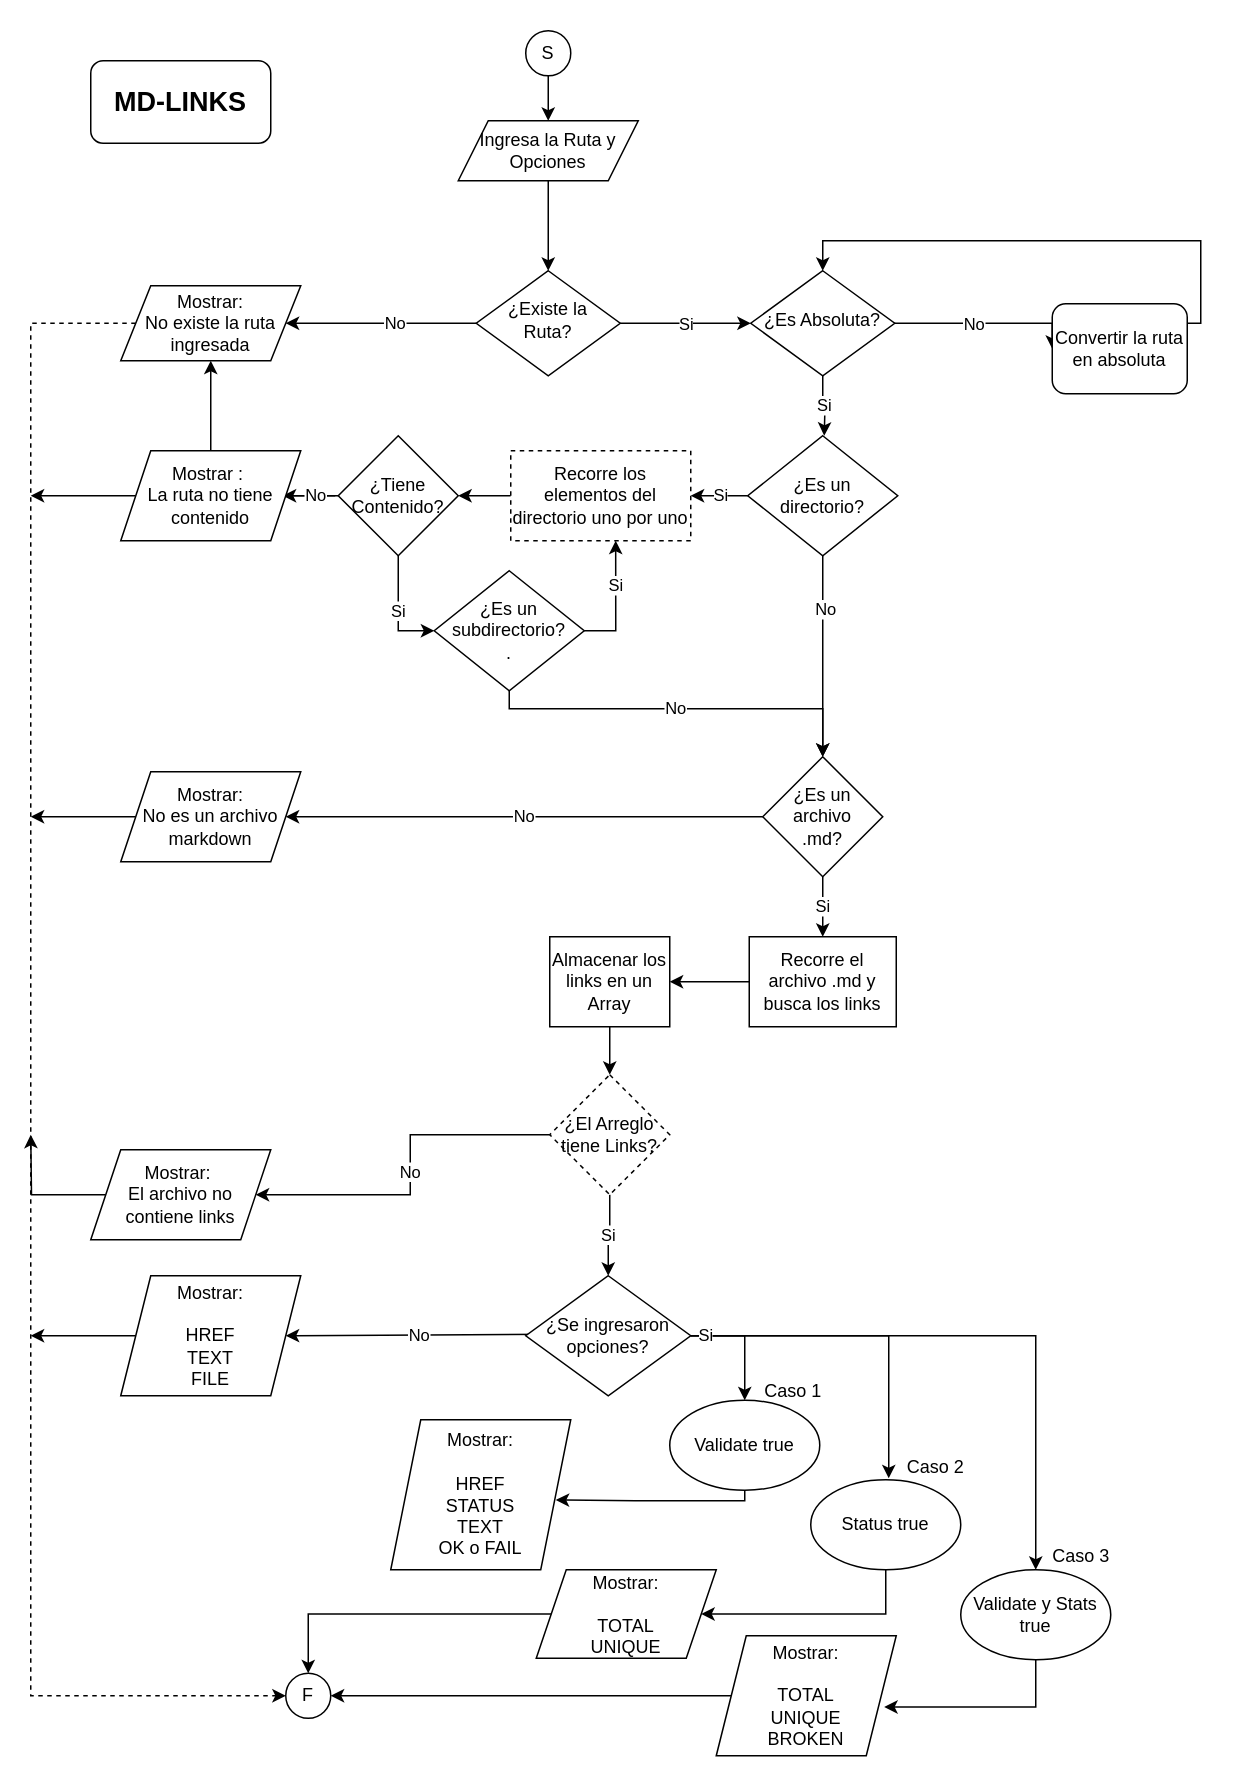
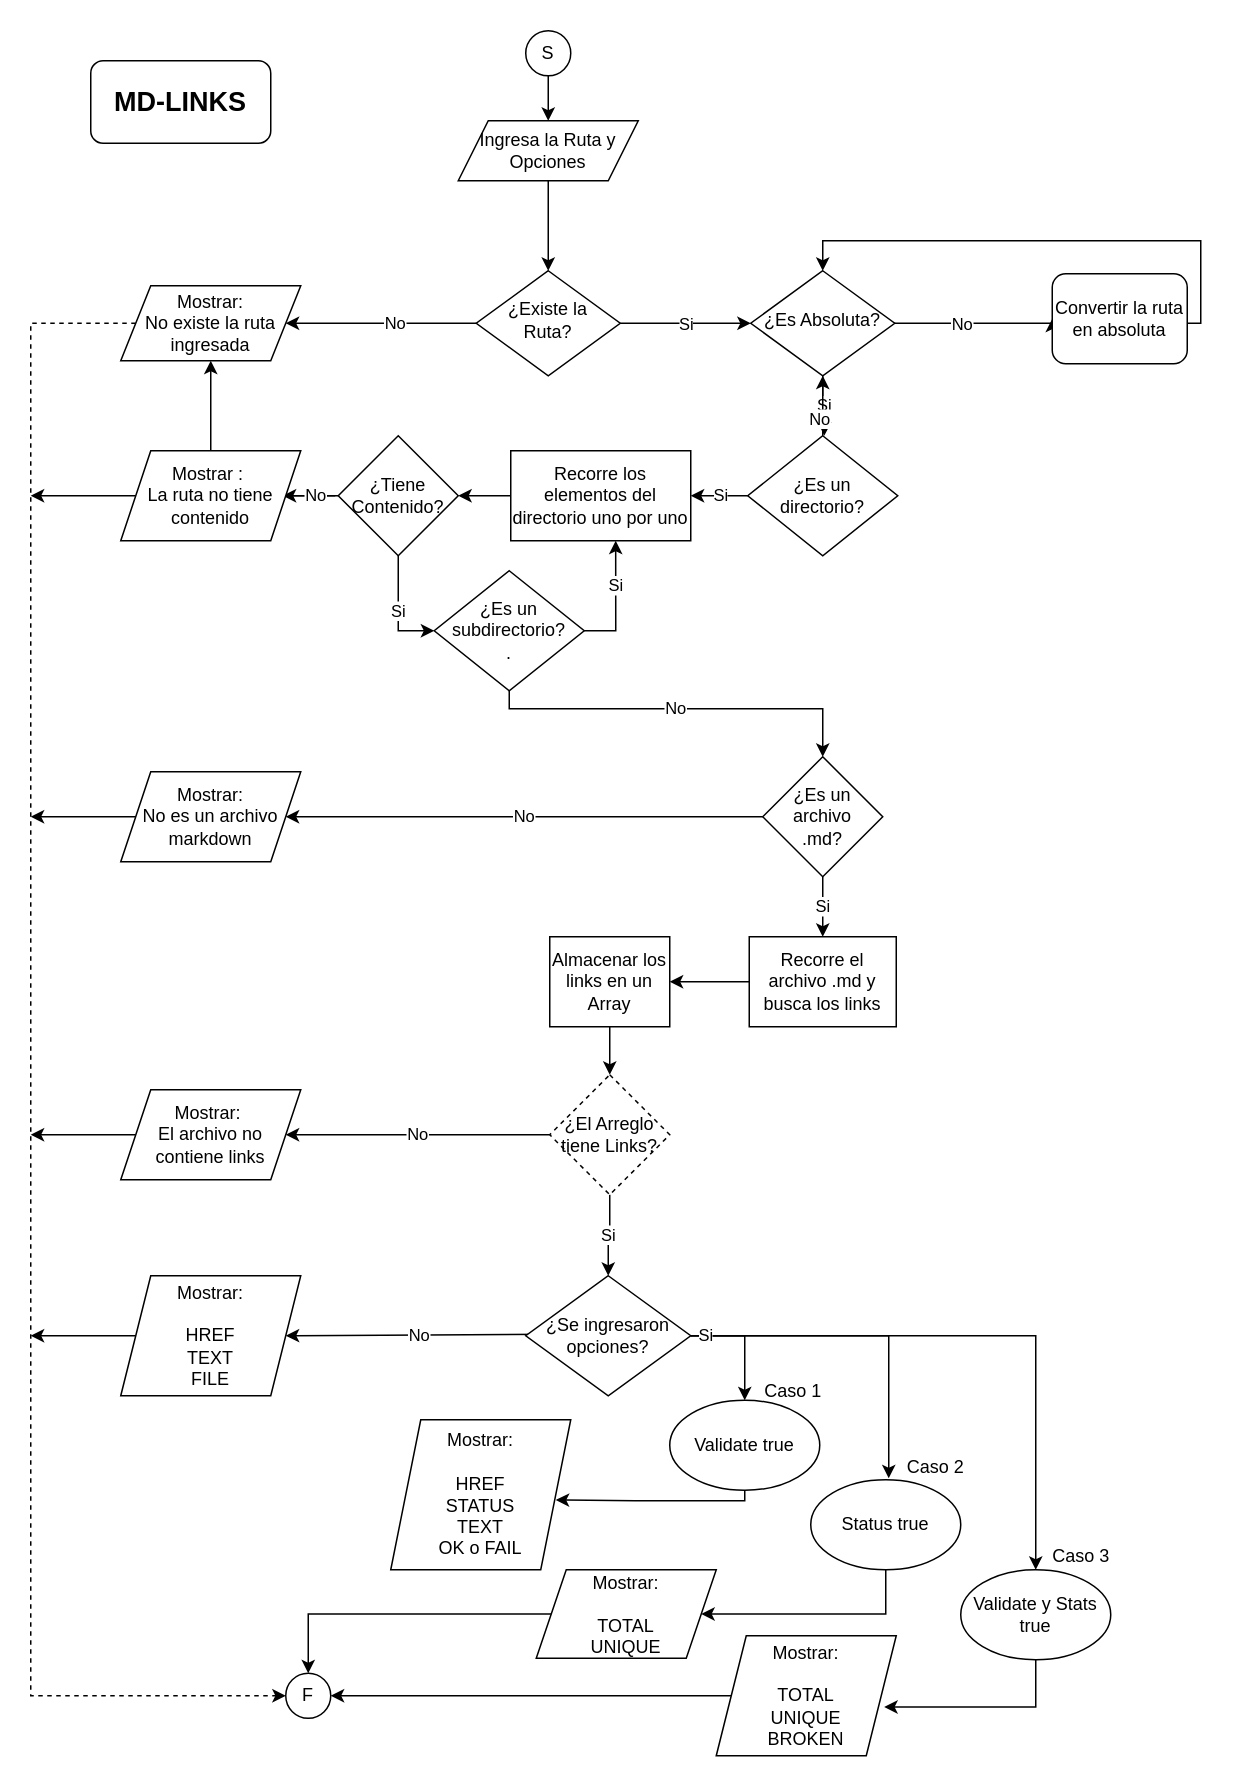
(1120, 349) -> (1120, 319)
(601, 496) -> (601, 496)
(823, 631) -> (823, 432)
(181, 1195) -> (211, 1135)
